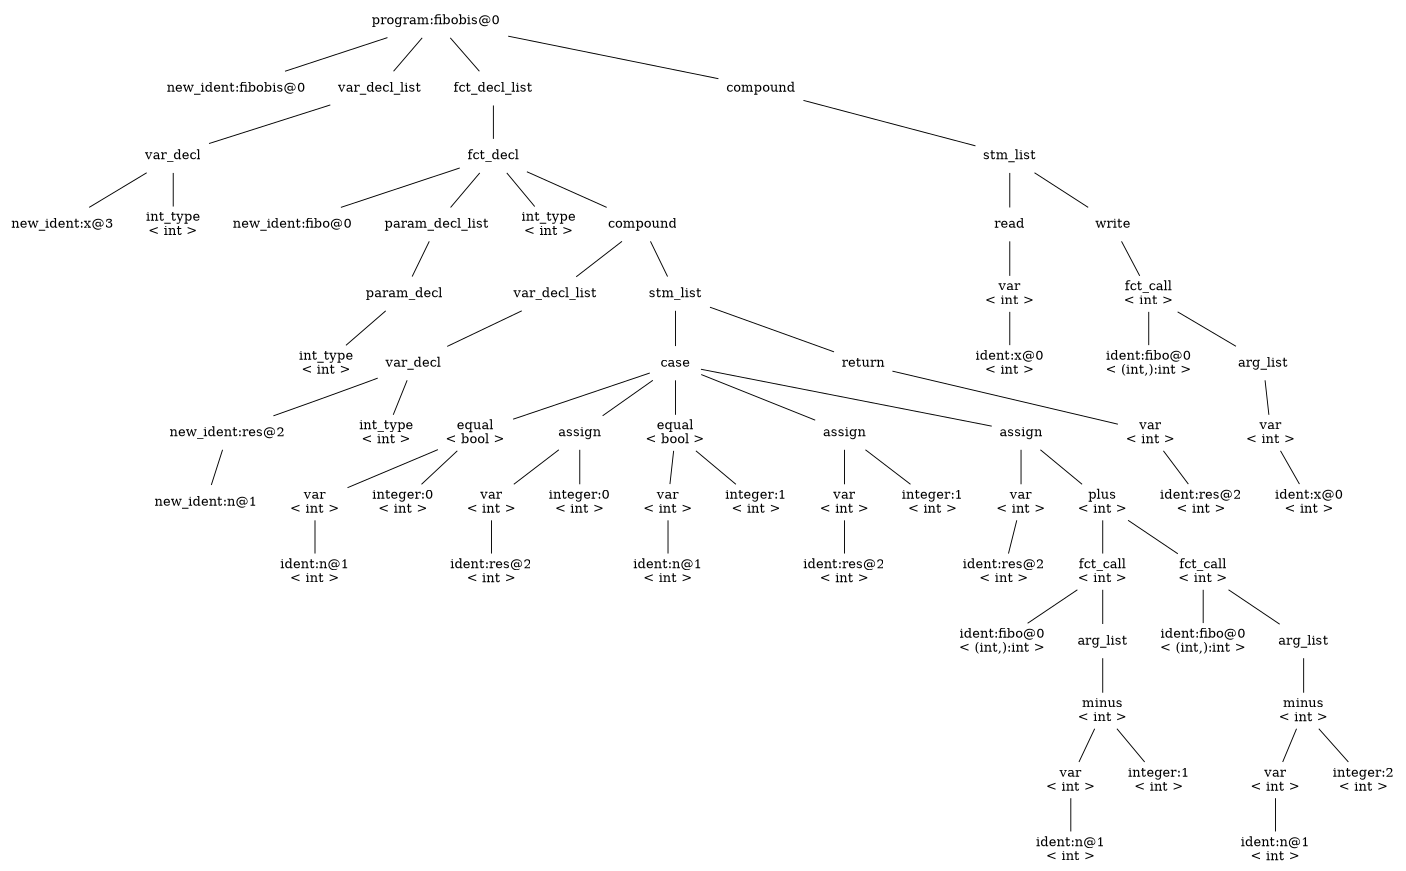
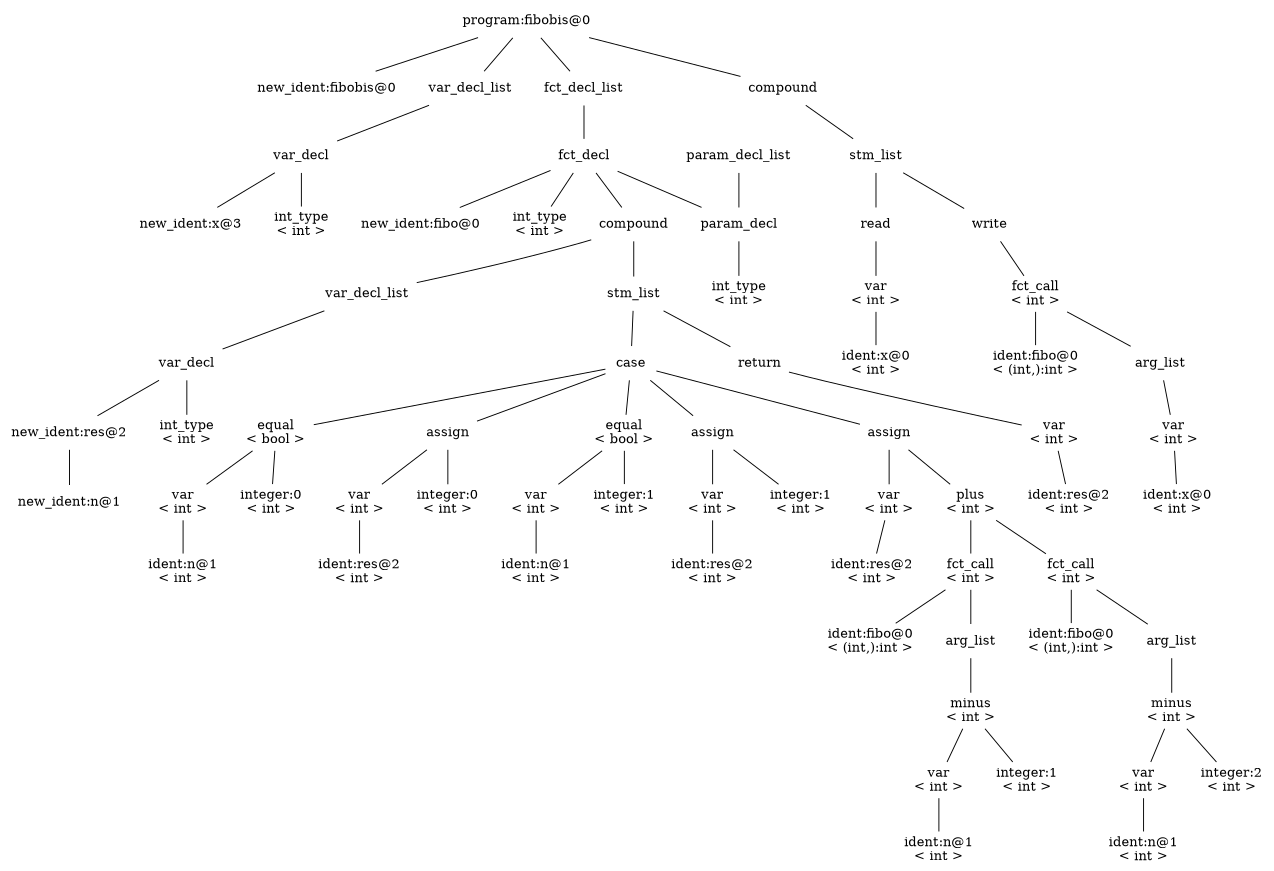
(465, 190) -> (660, 189)
